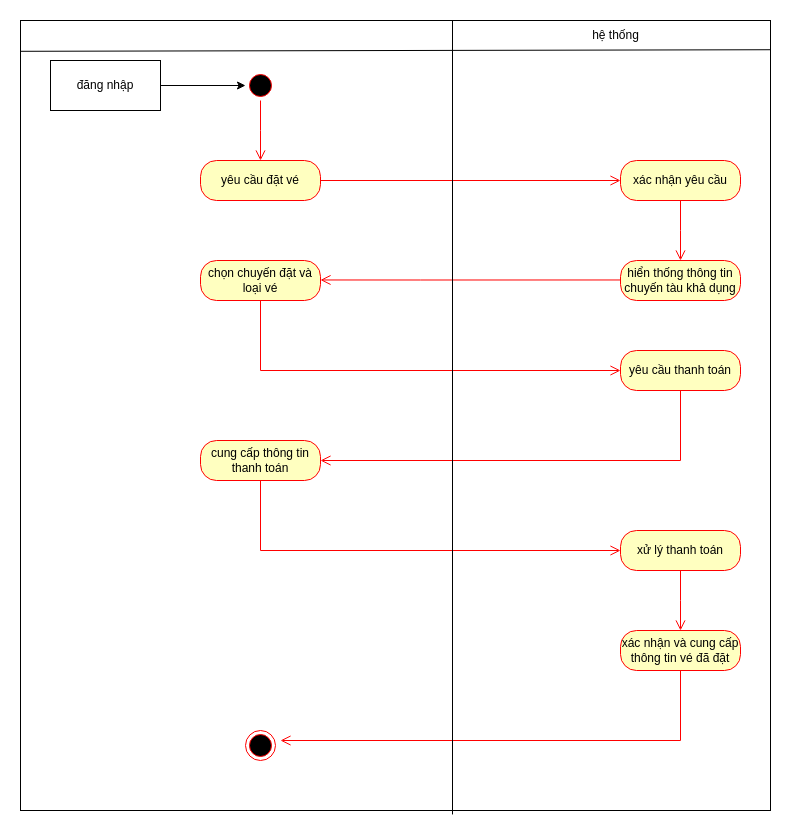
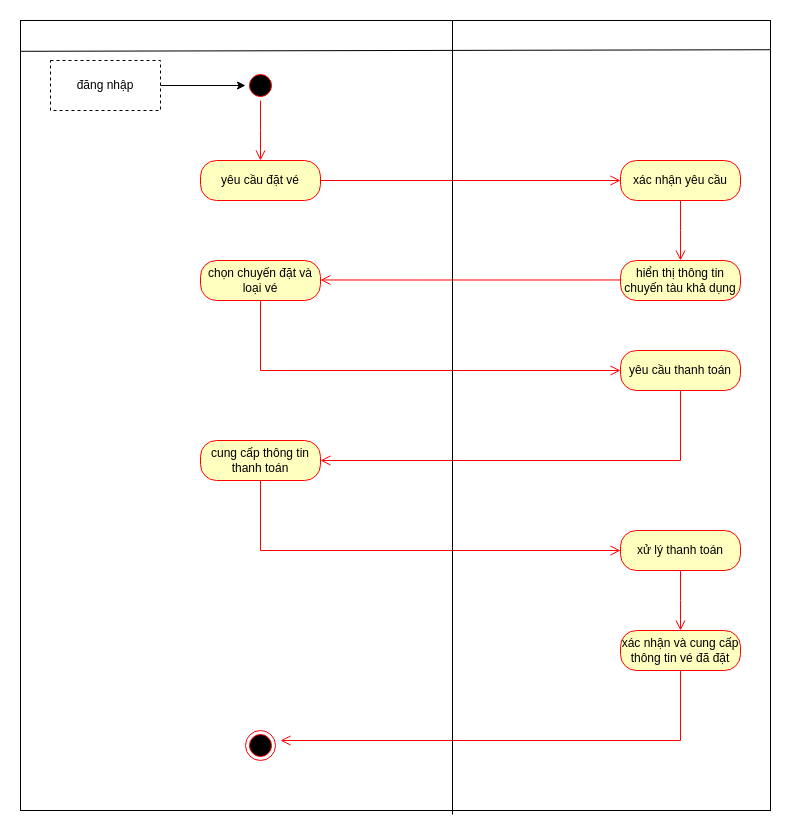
(616, 36) -> none
(106, 86) -> (106, 86)
(681, 281) -> (681, 281)
